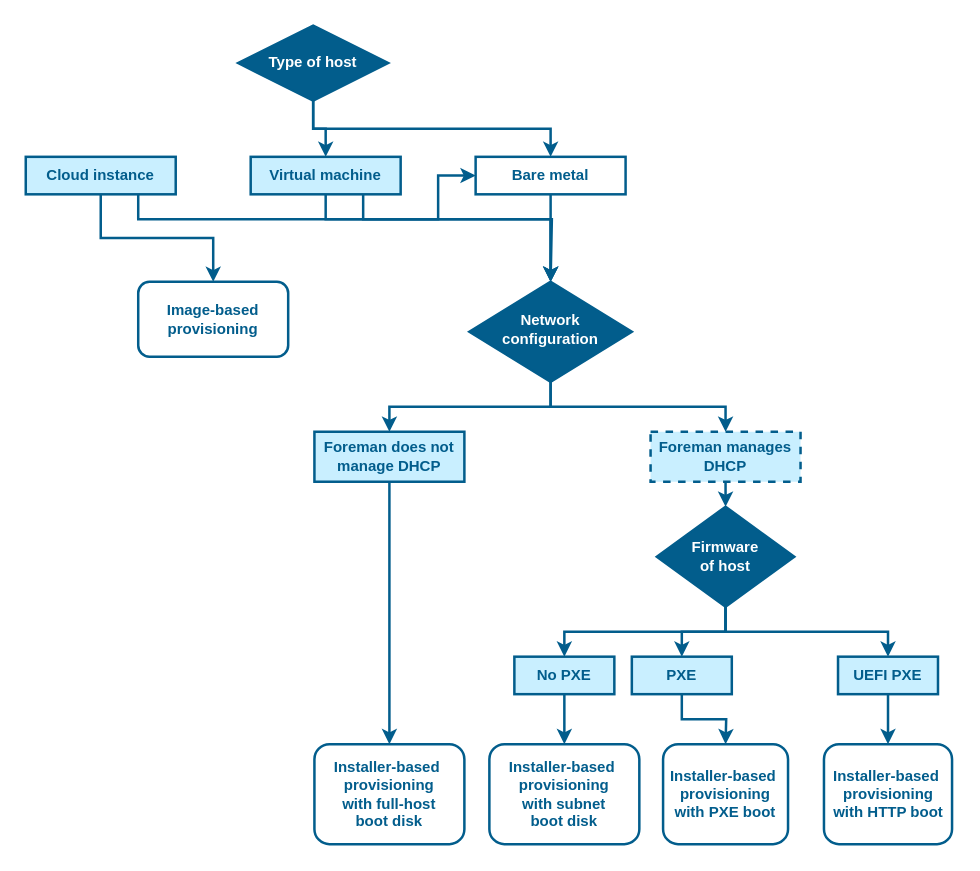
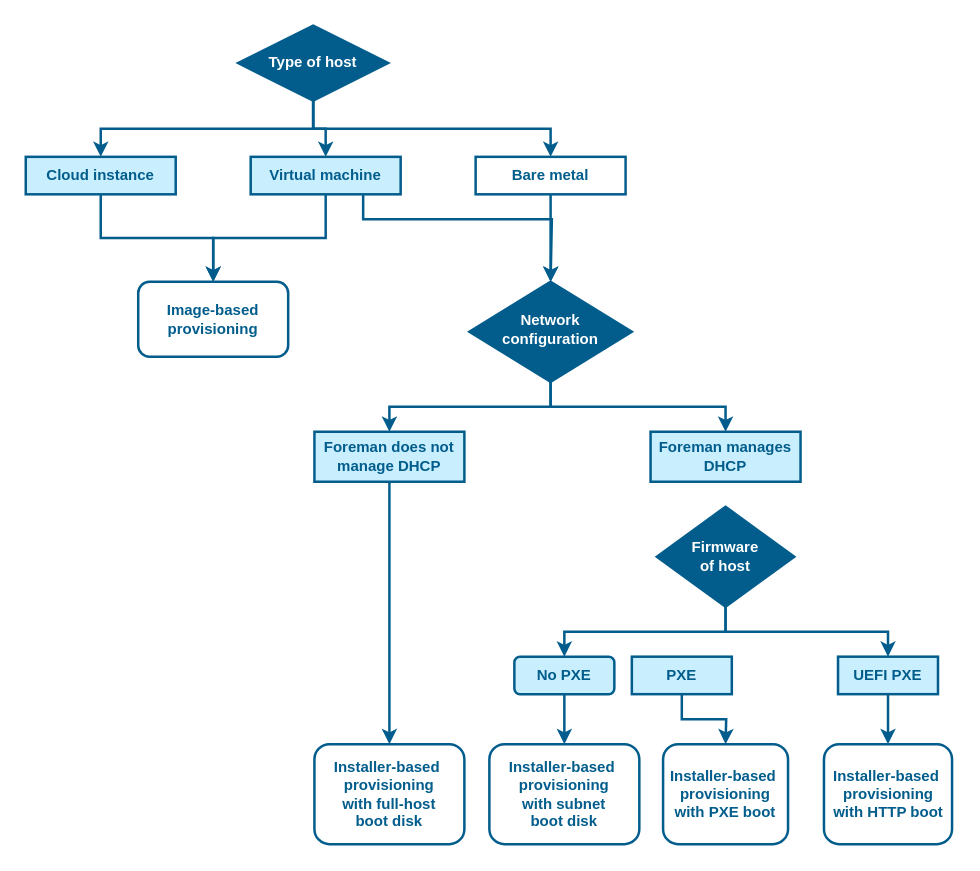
none -> (198, 129)
(438, 183) -> (282, 238)
(218, 219) -> none
(726, 457) -> (726, 457)
(726, 489) -> none
(682, 639) -> none
(564, 676) -> (564, 676)
